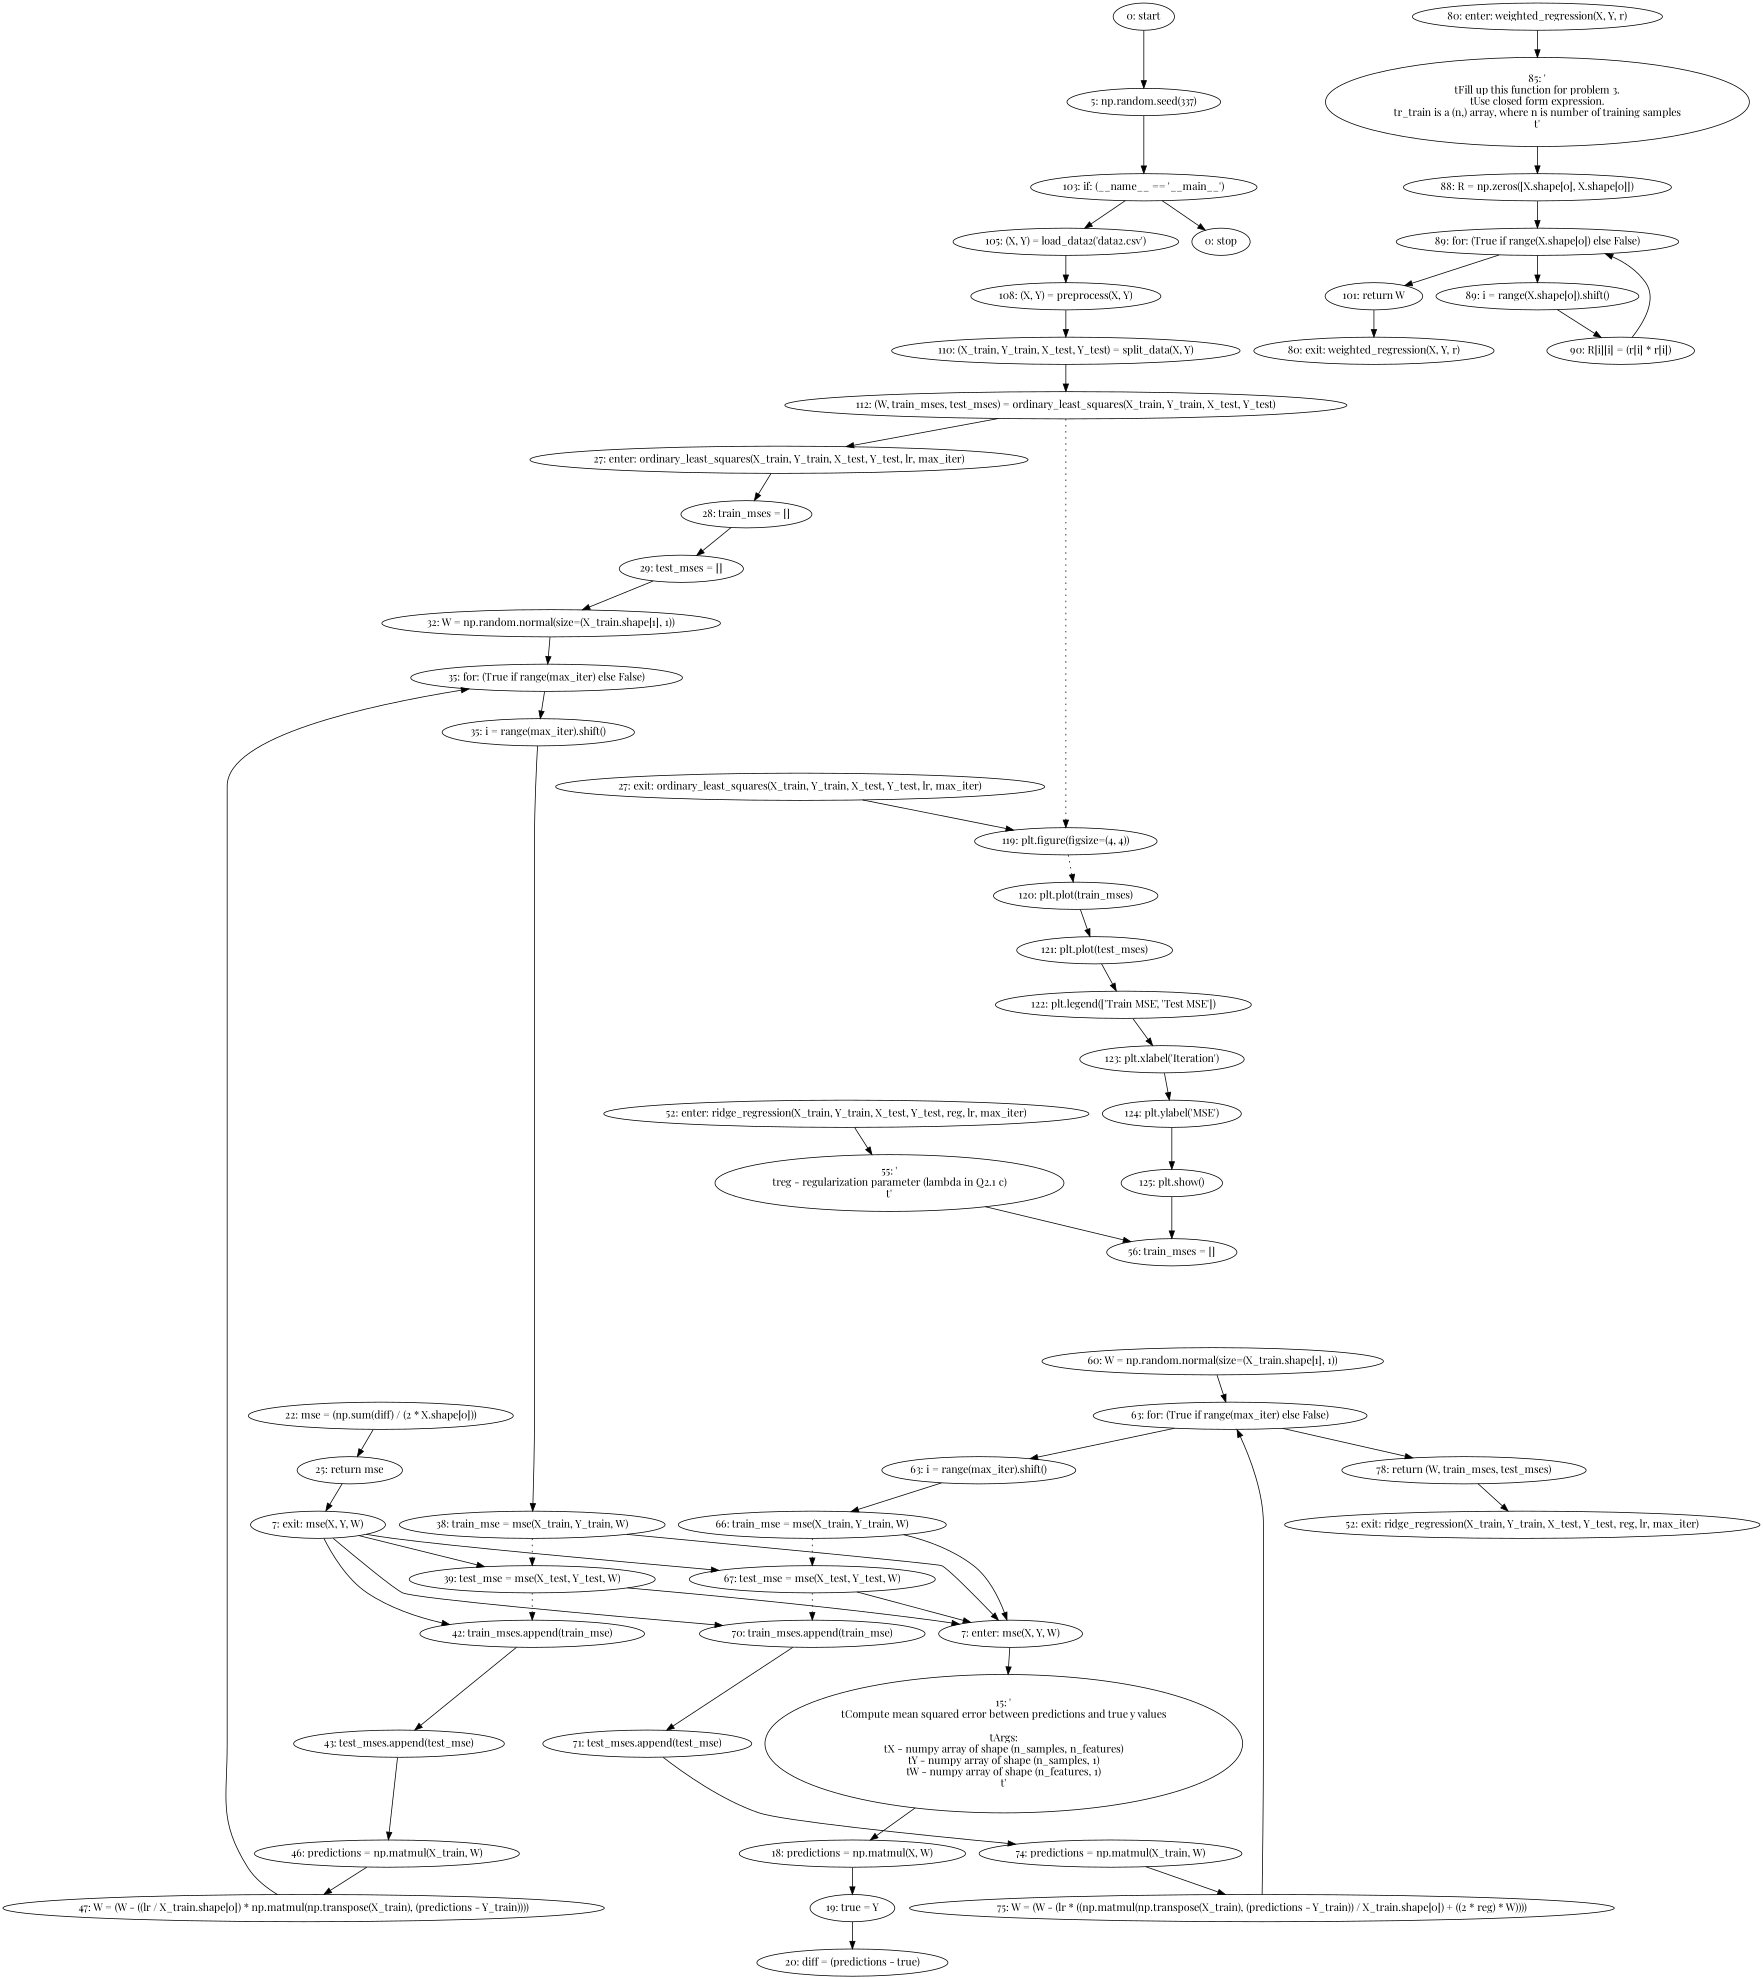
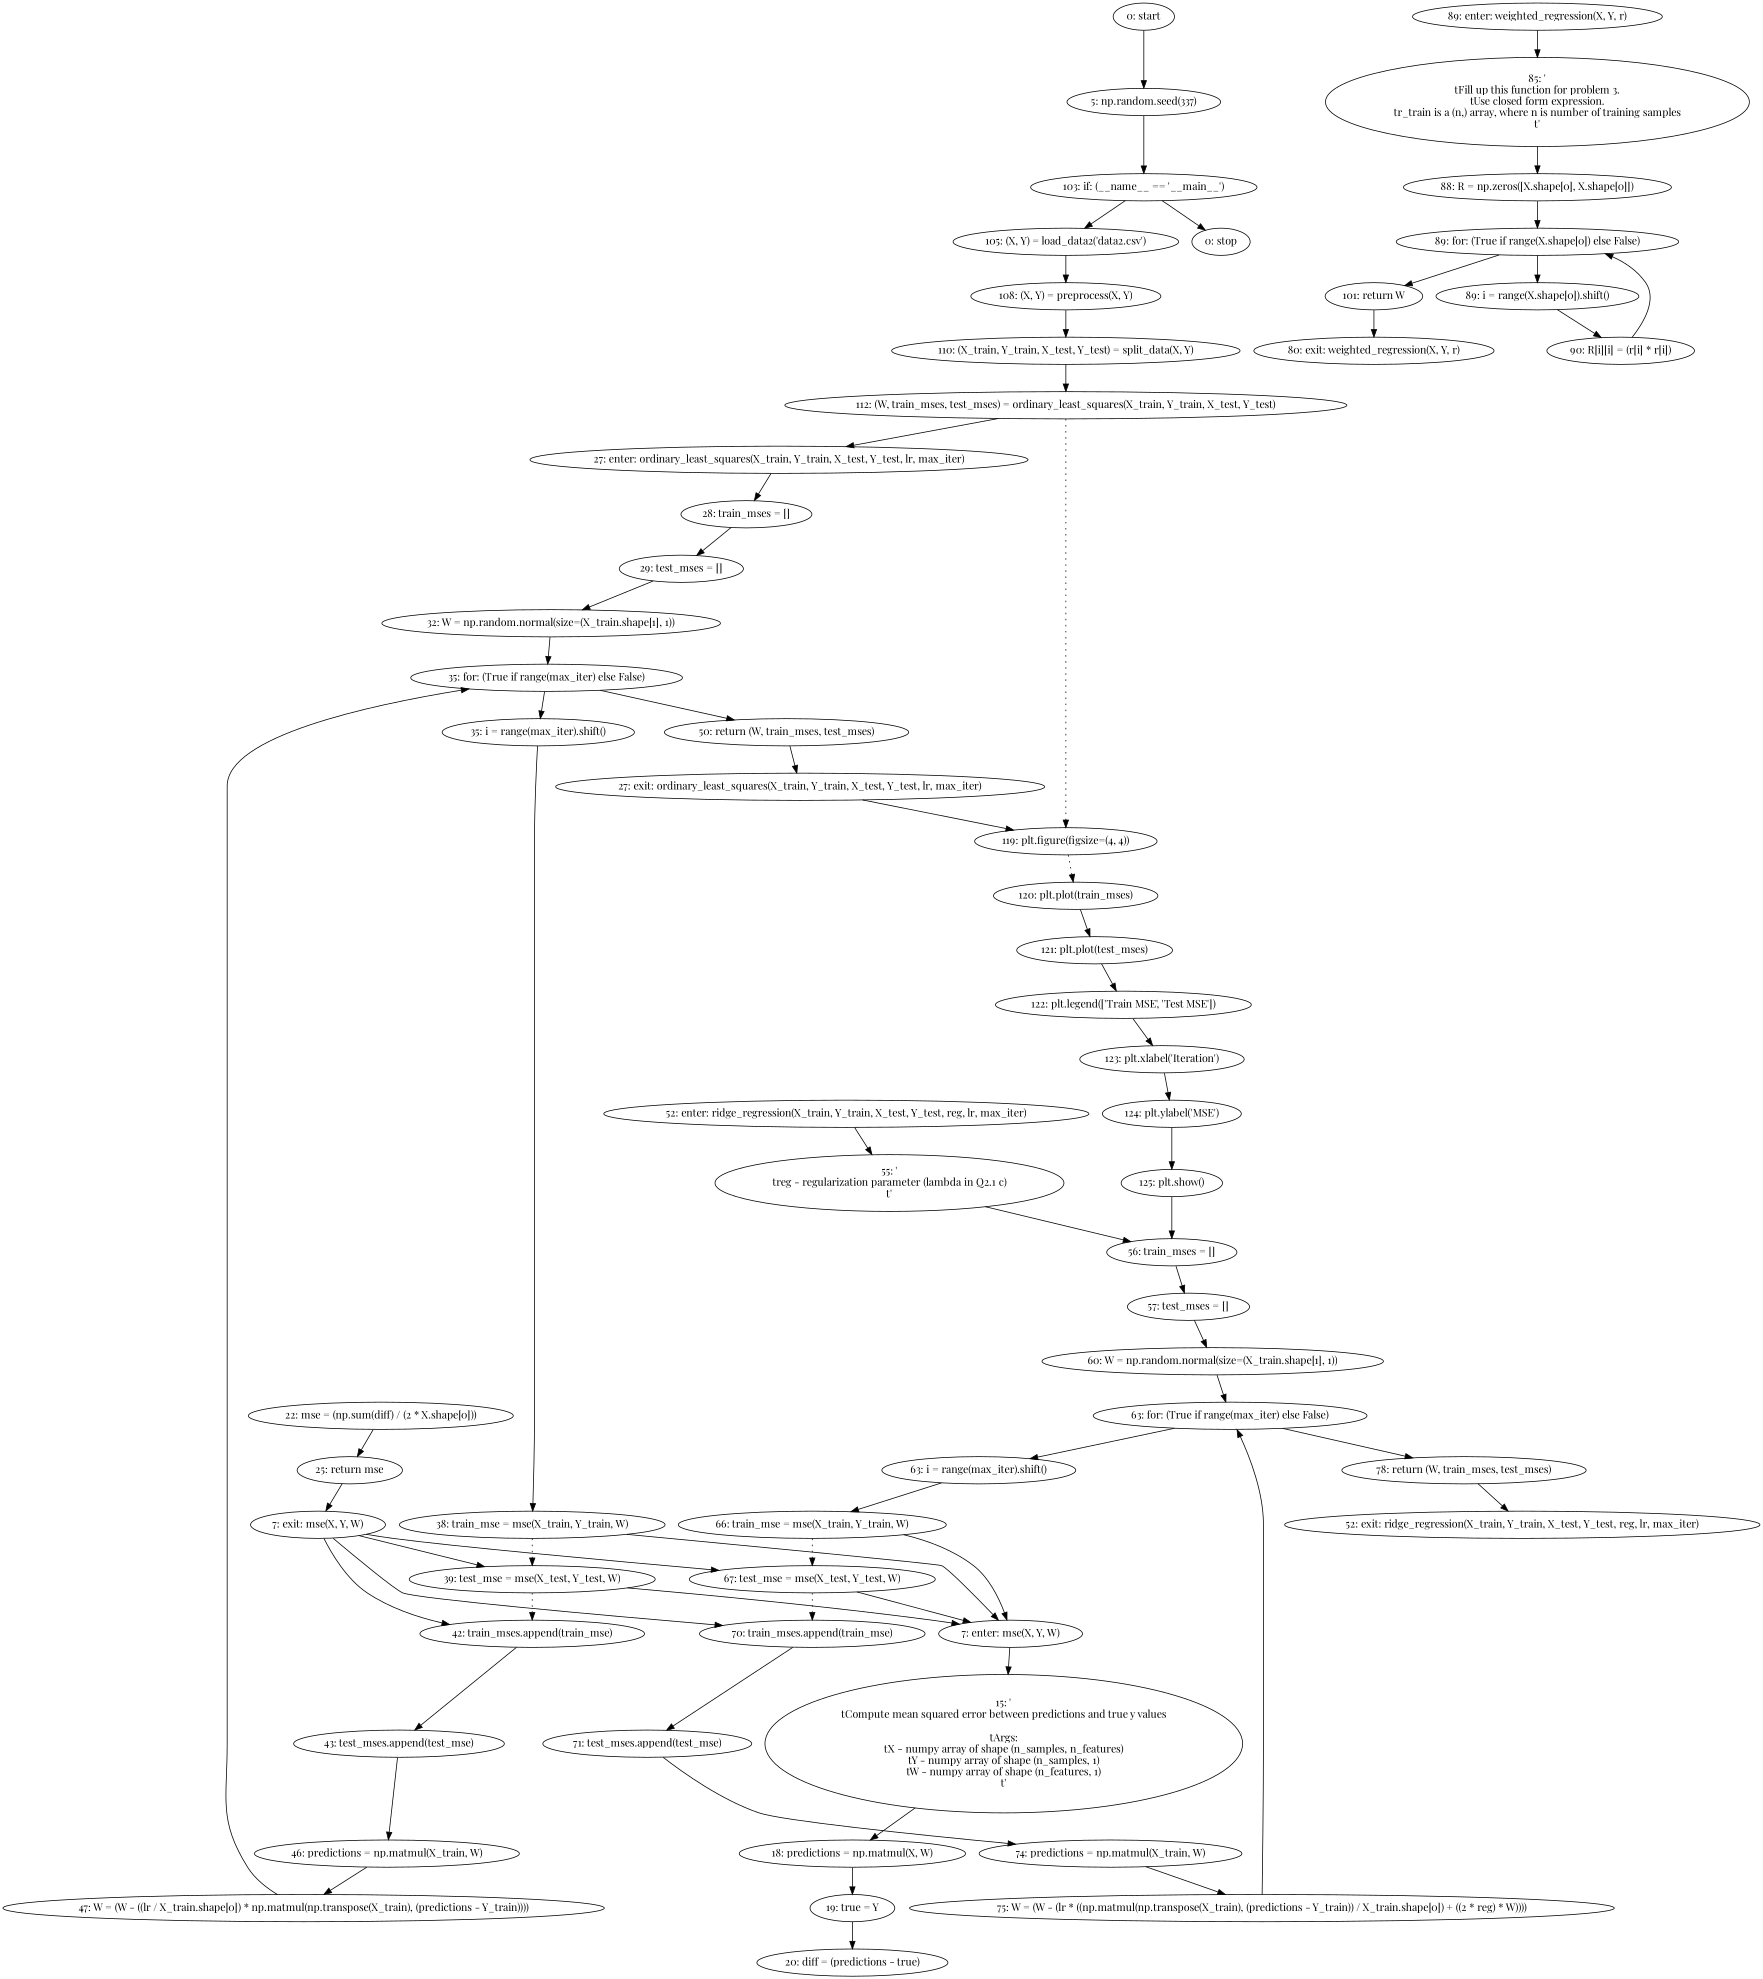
(1537, 17) -> (1537, 17)
none -> (787, 732)
none -> (1188, 1307)
